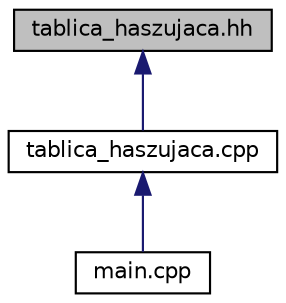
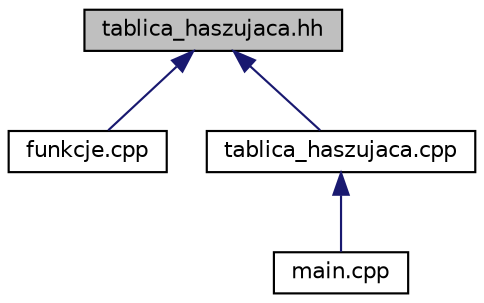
none -> (88, 152)
